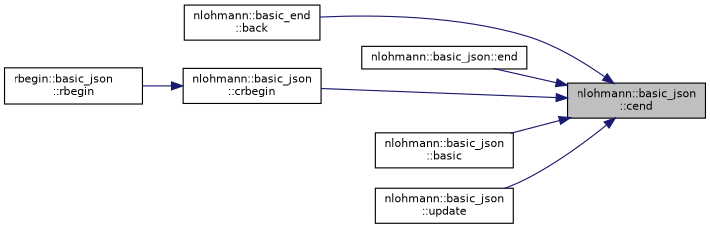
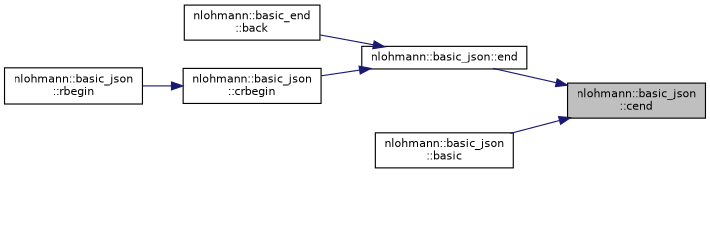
(468, 23) -> (347, 40)
(73, 86) -> (73, 86)
(439, 93) -> (340, 73)
(444, 206) -> none
